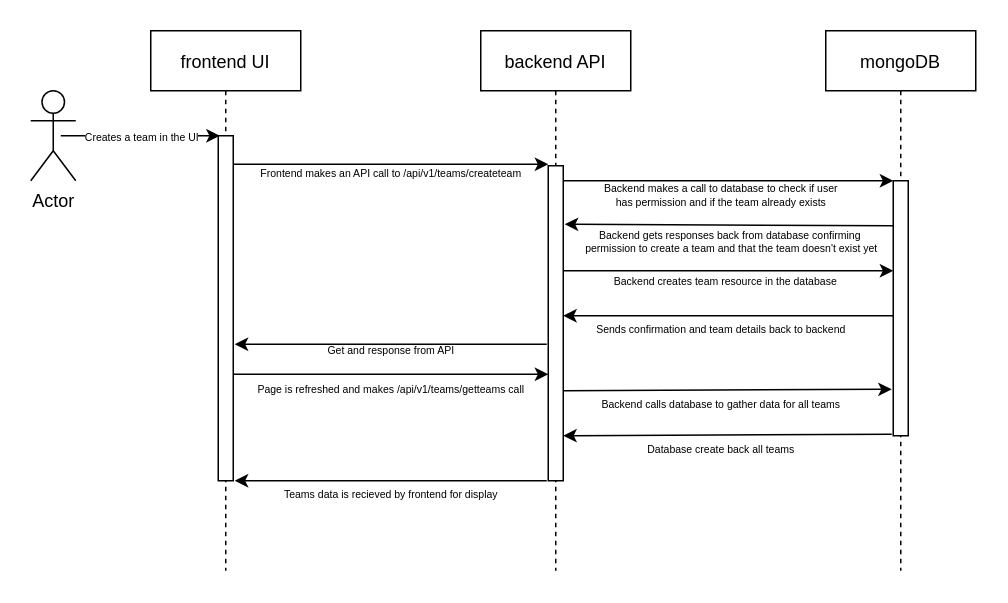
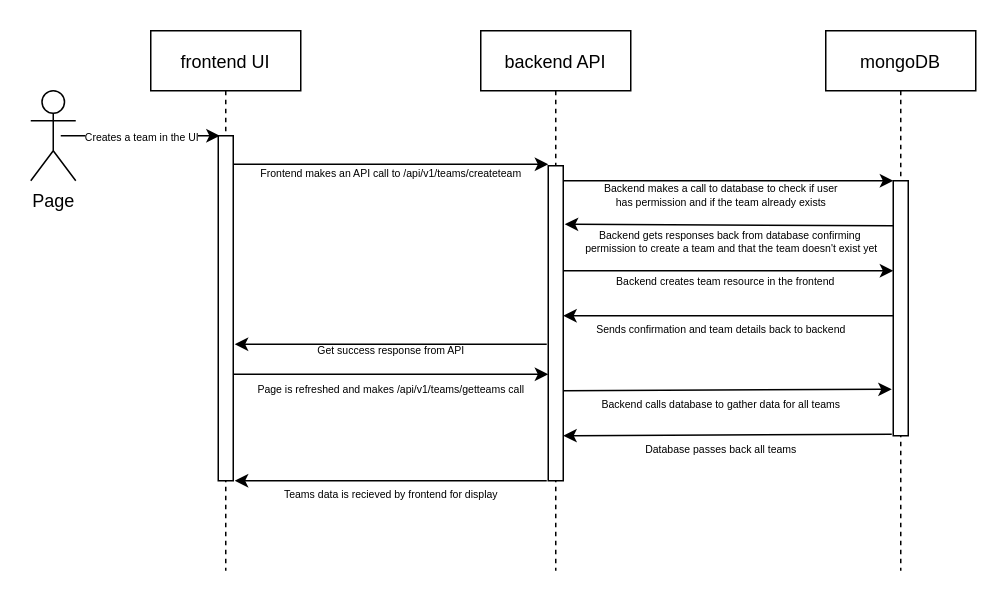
(54, 202) -> (54, 202)
(726, 283) -> (726, 283)
(392, 352) -> (392, 352)
(722, 451) -> (722, 451)
